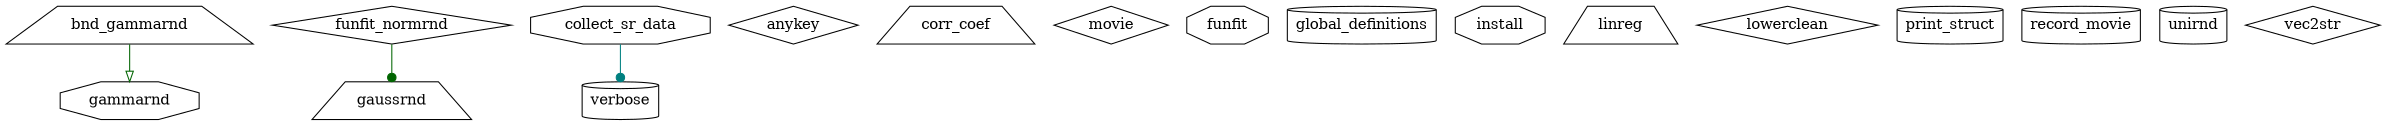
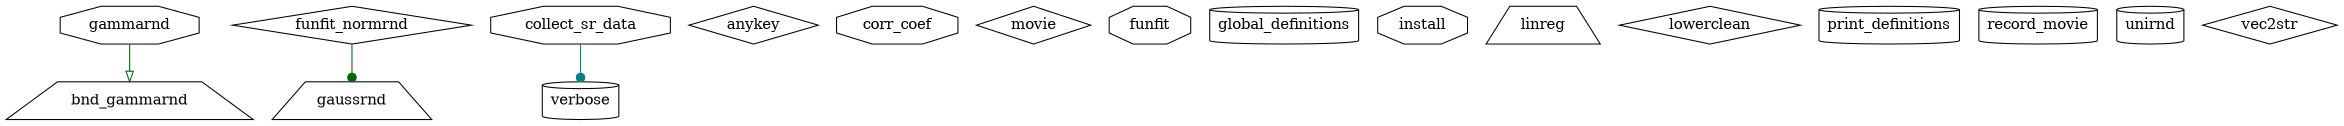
(956, 25) -> (897, 25)
(1950, 25) -> (1889, 25)
(130, 58) -> (130, 58)
